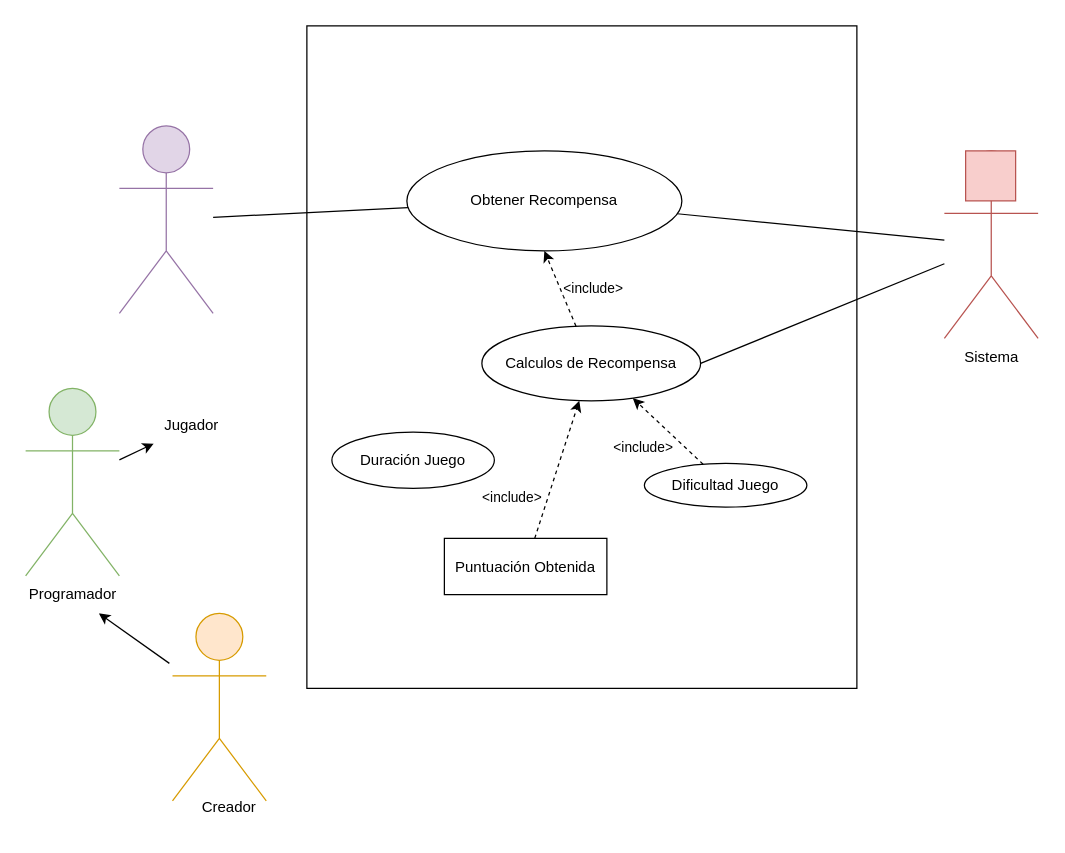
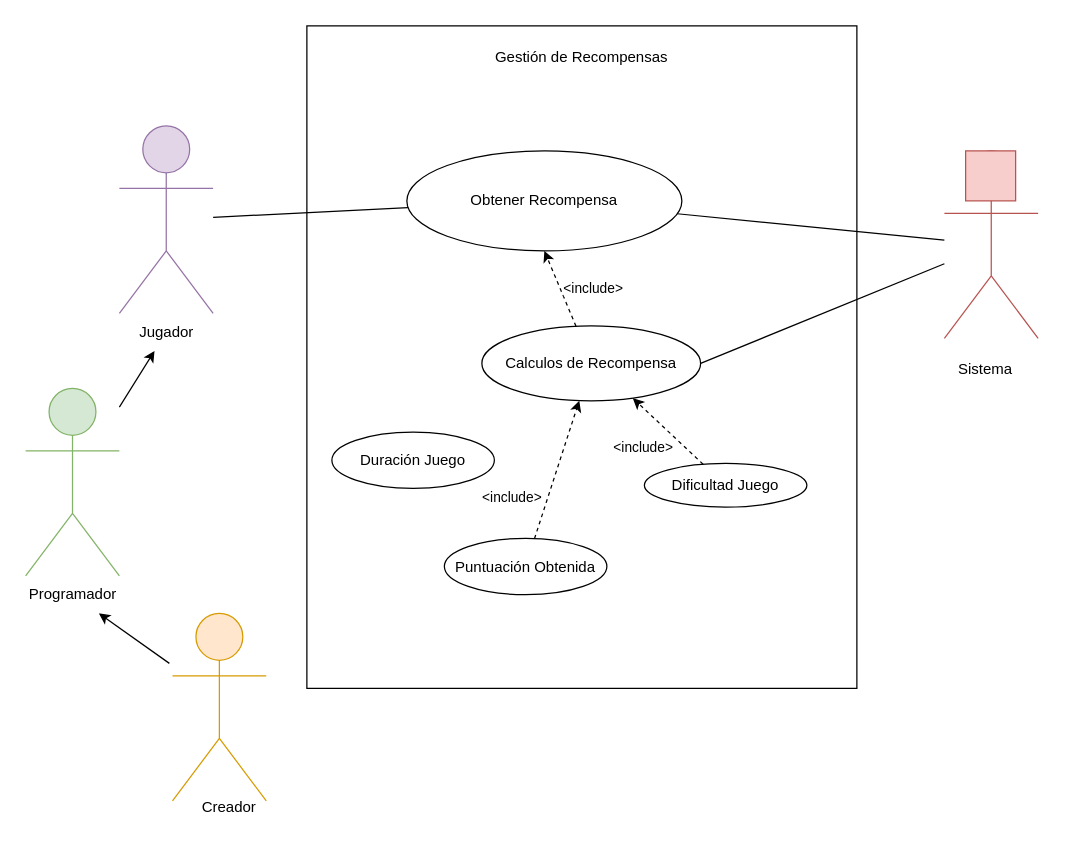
none -> (582, 57)
(991, 357) -> (985, 369)
(191, 426) -> (166, 332)
(526, 566) -> (526, 566)
